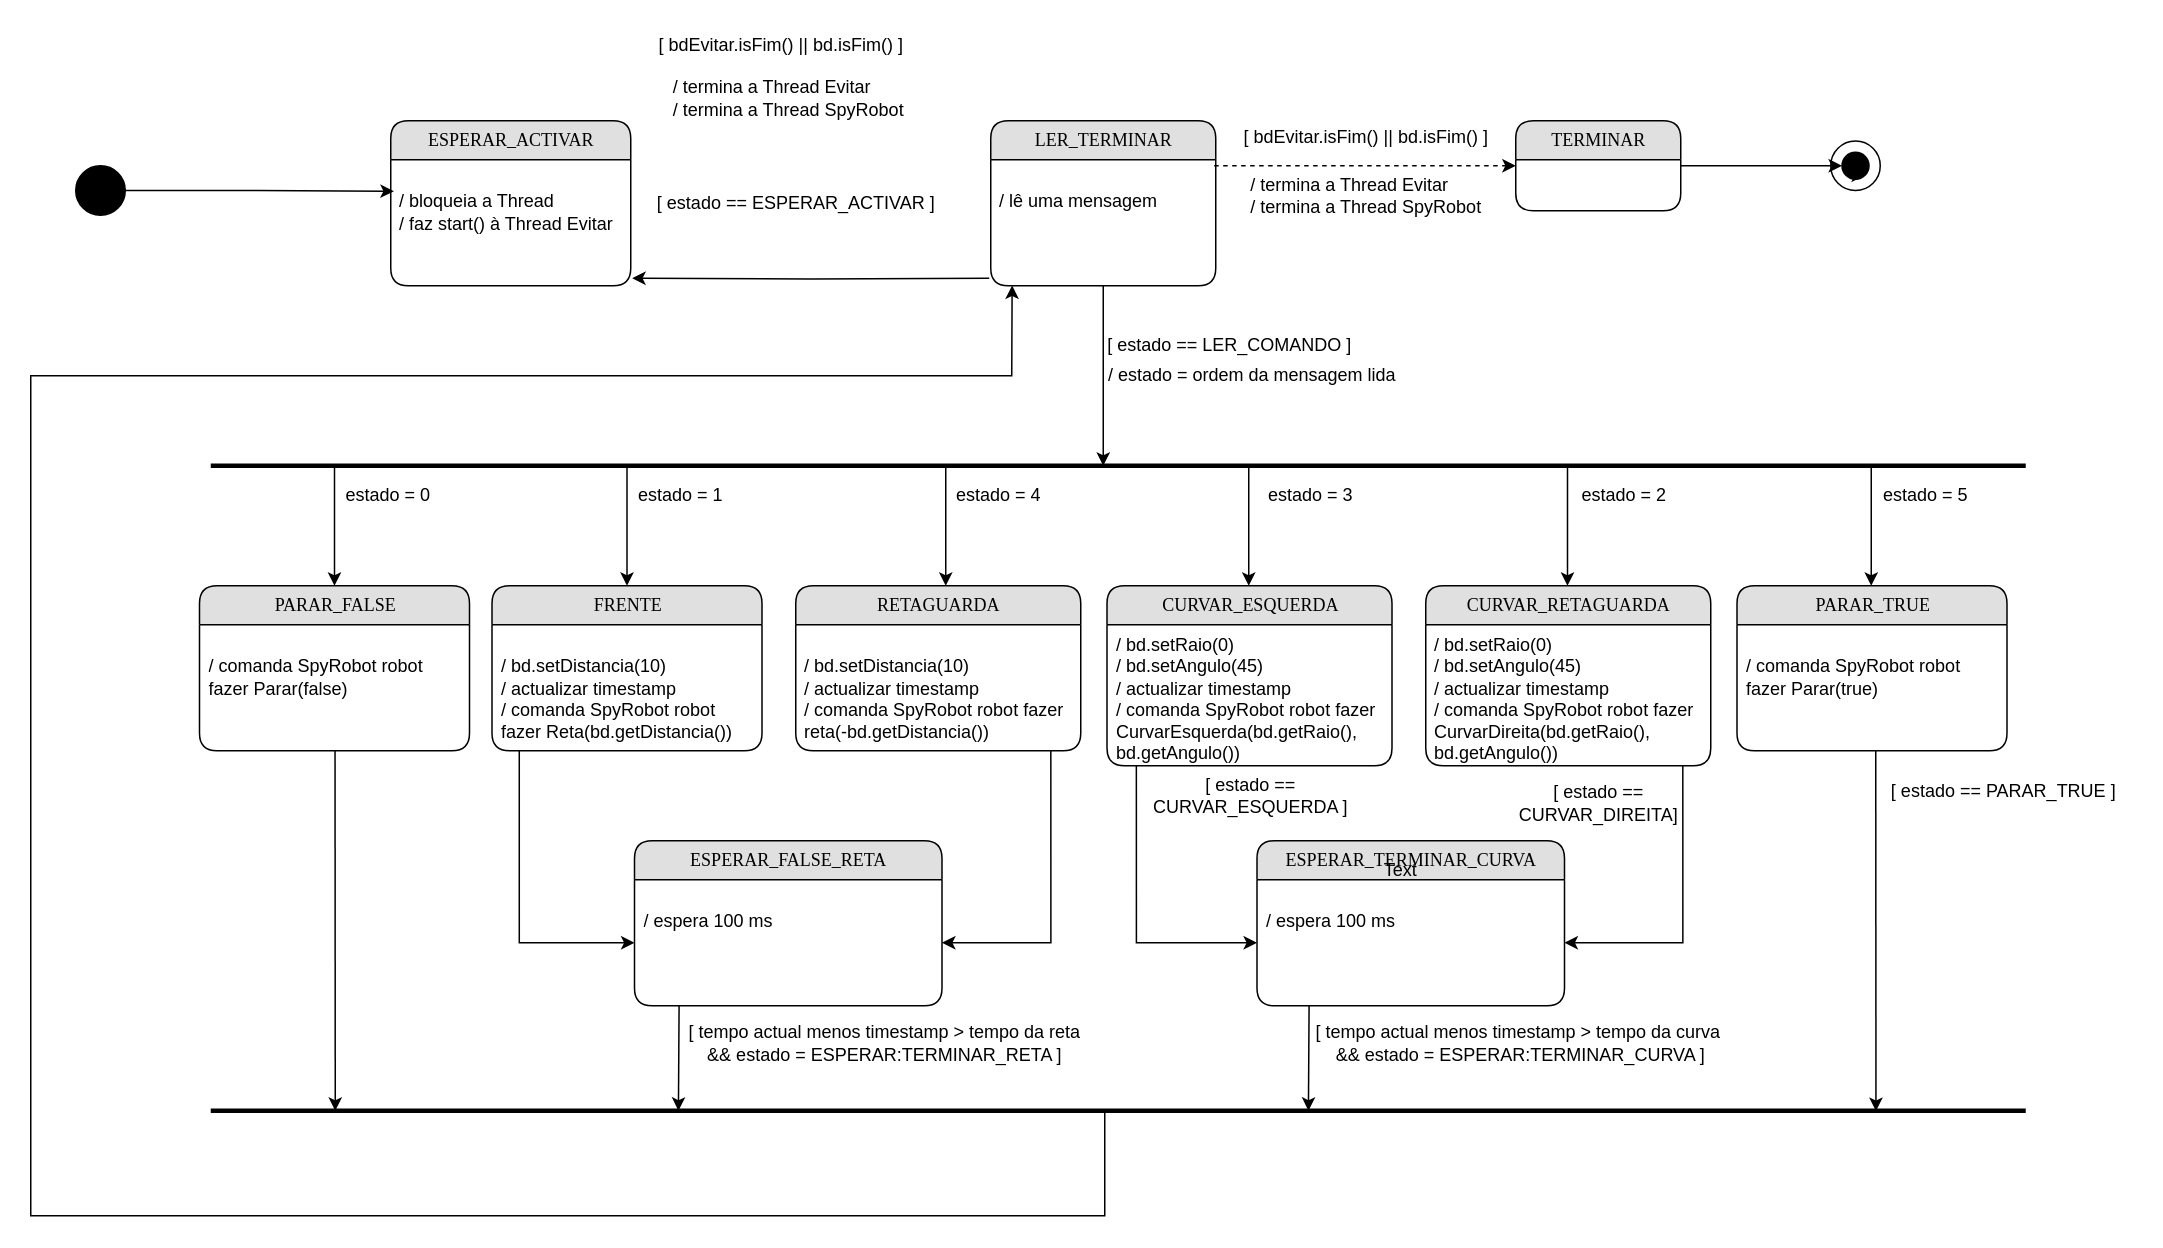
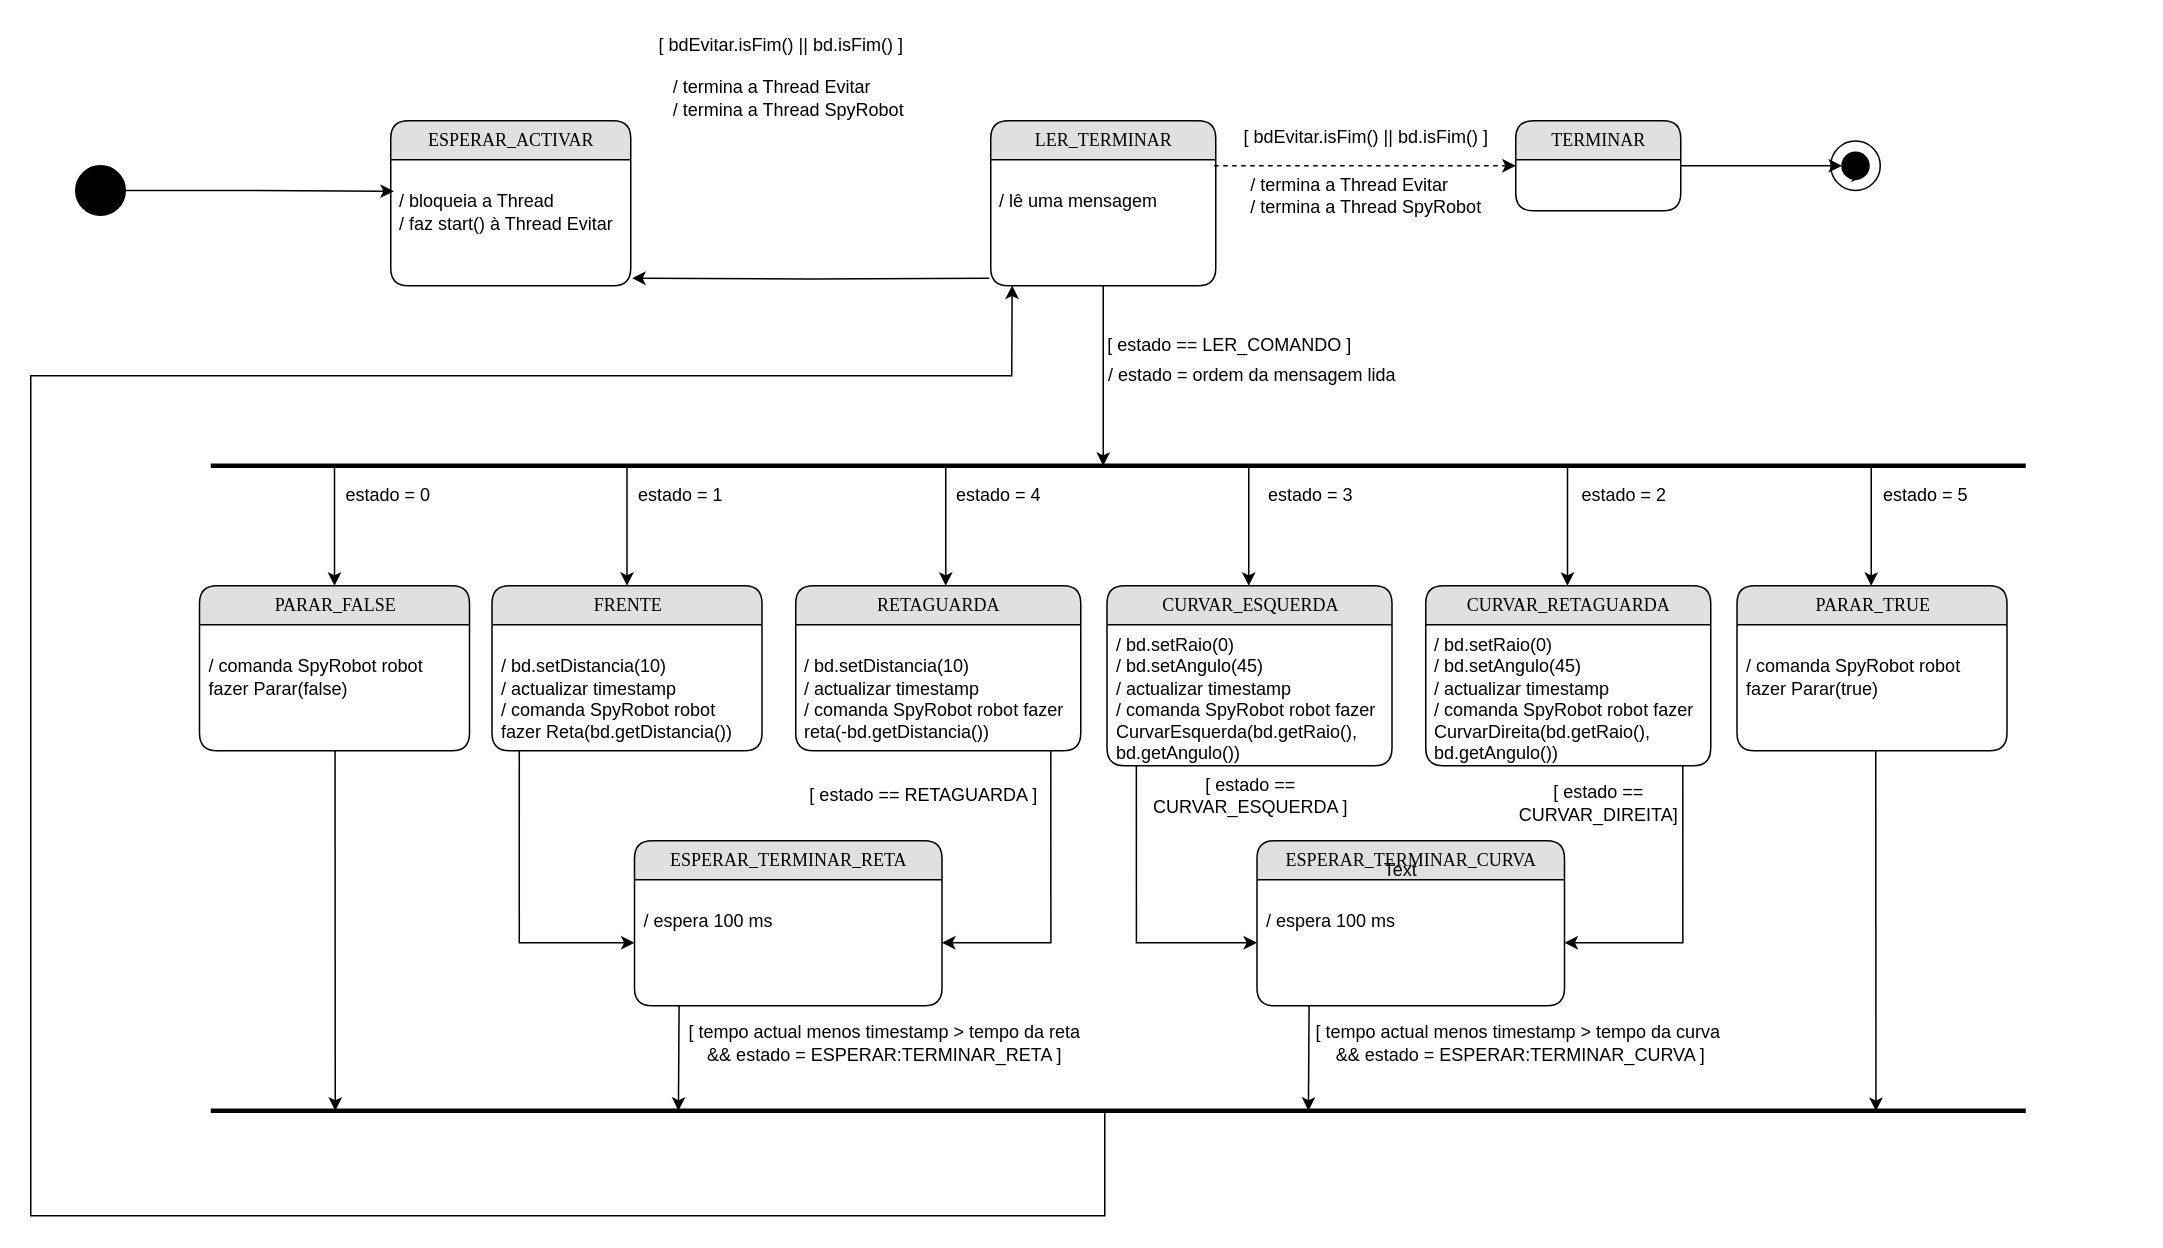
(796, 203) -> none
(2003, 791) -> none
none -> (923, 796)
(789, 860) -> (789, 860)
